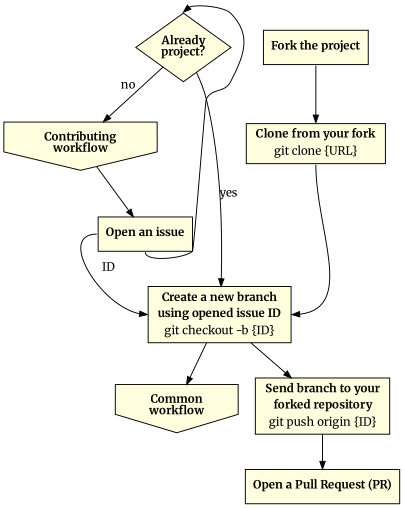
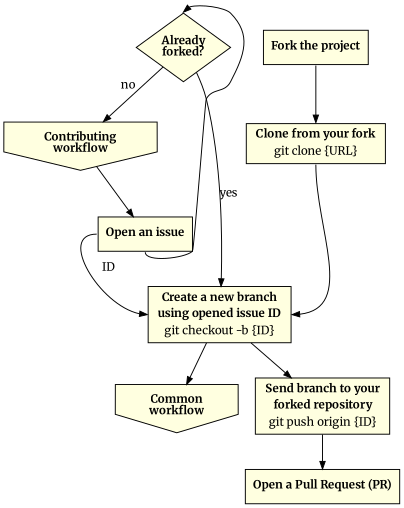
(183, 52) -> (183, 52)
